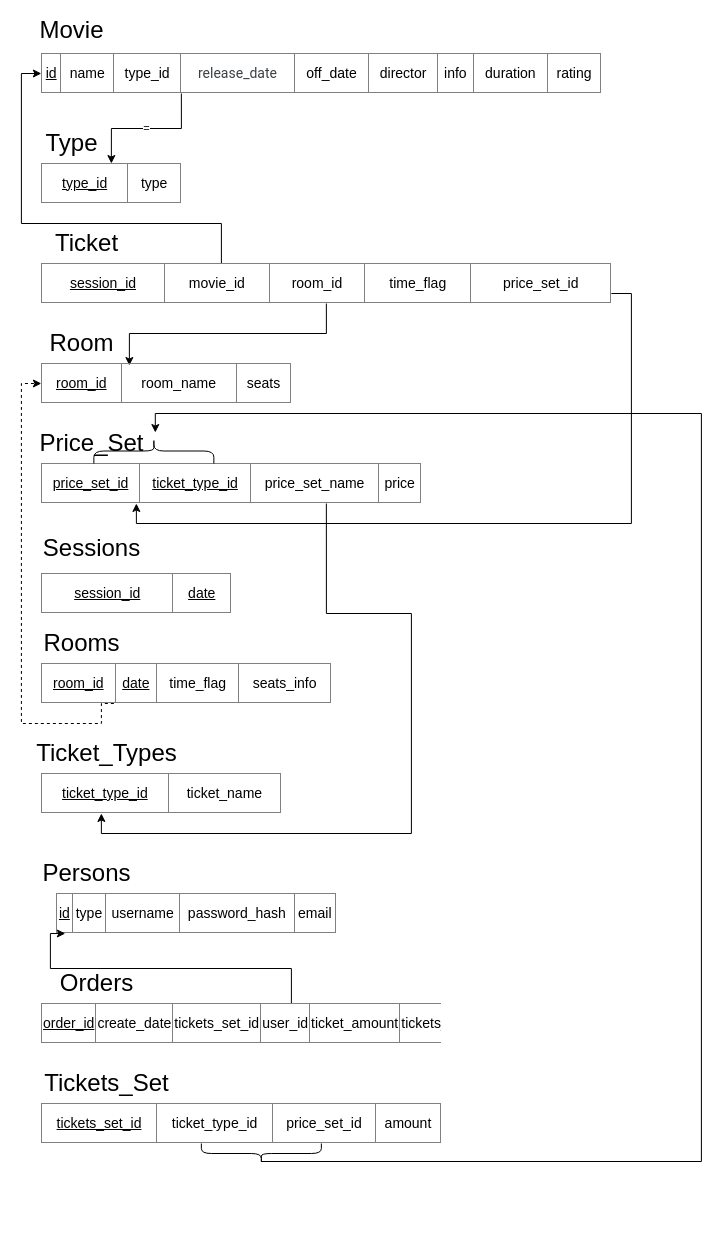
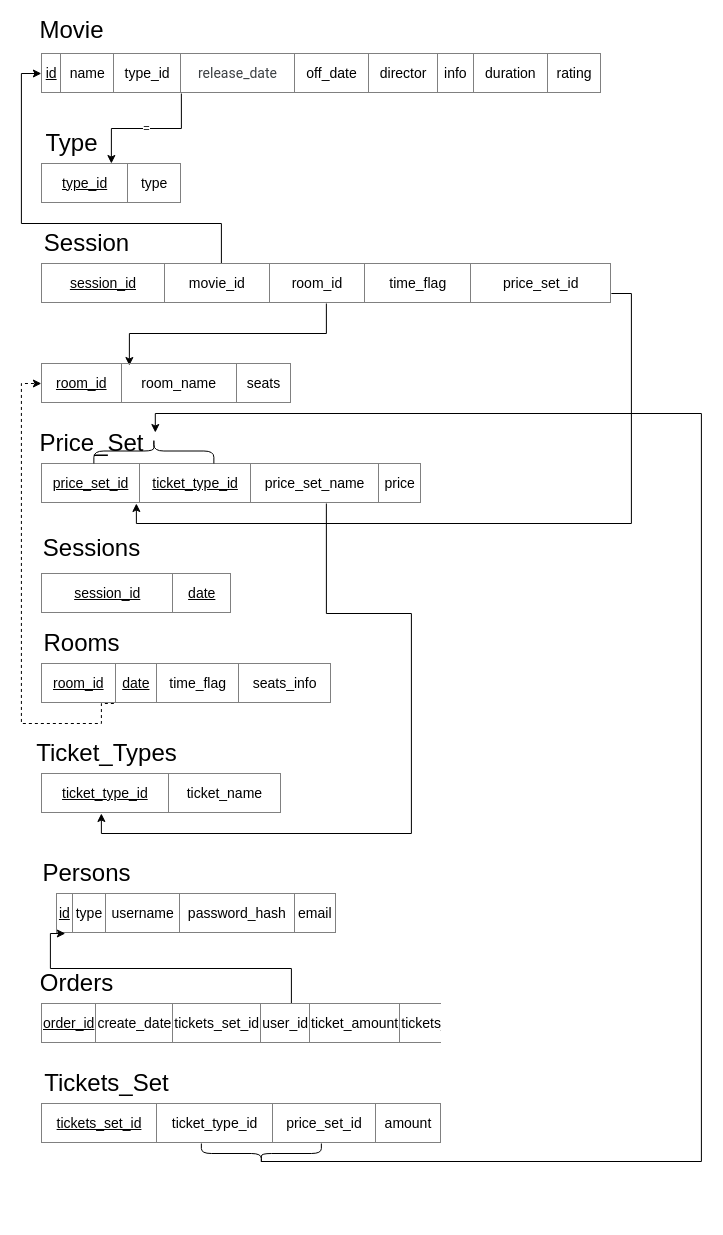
(87, 244) -> (87, 244)
(81, 344) -> none
(96, 984) -> (76, 984)
